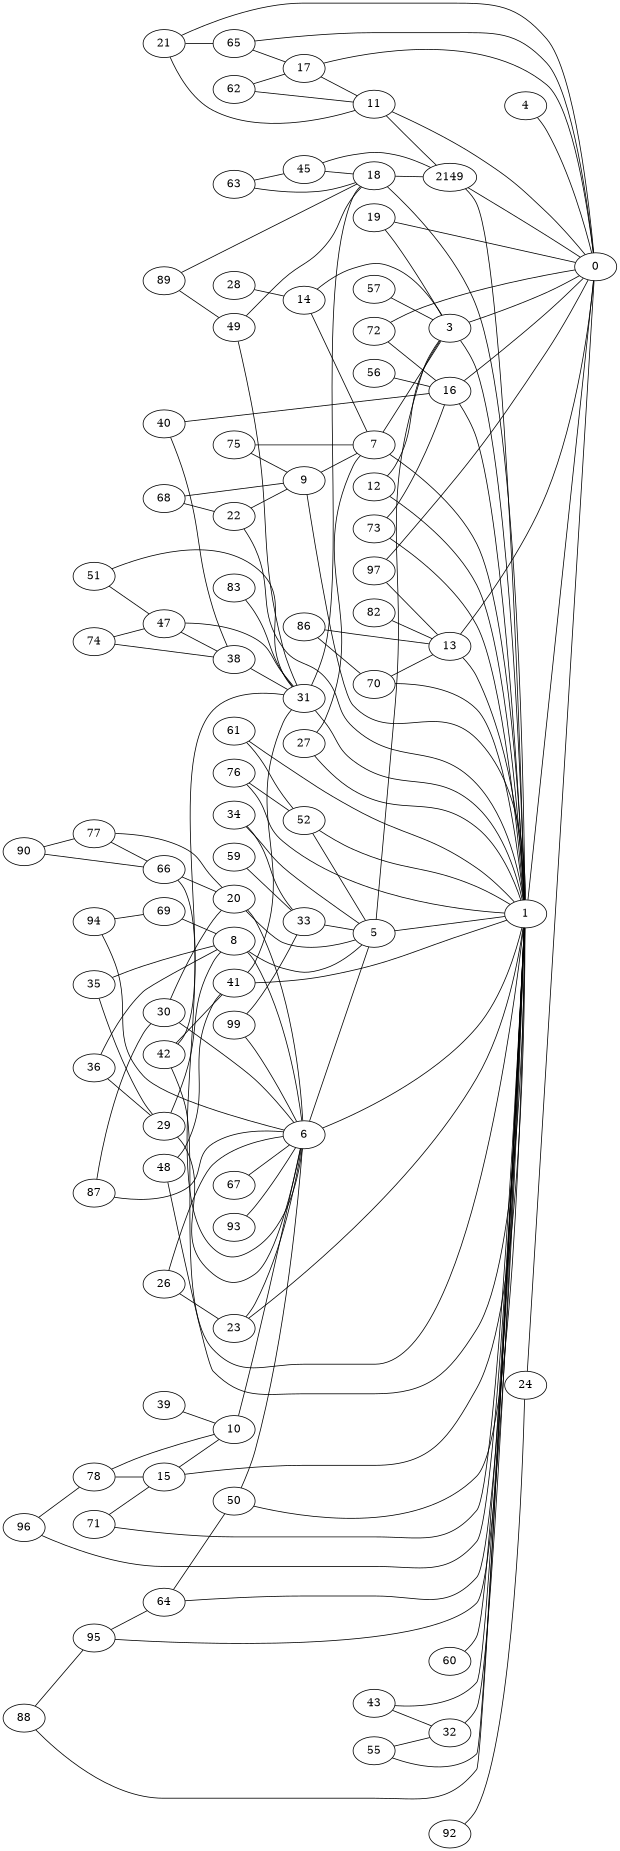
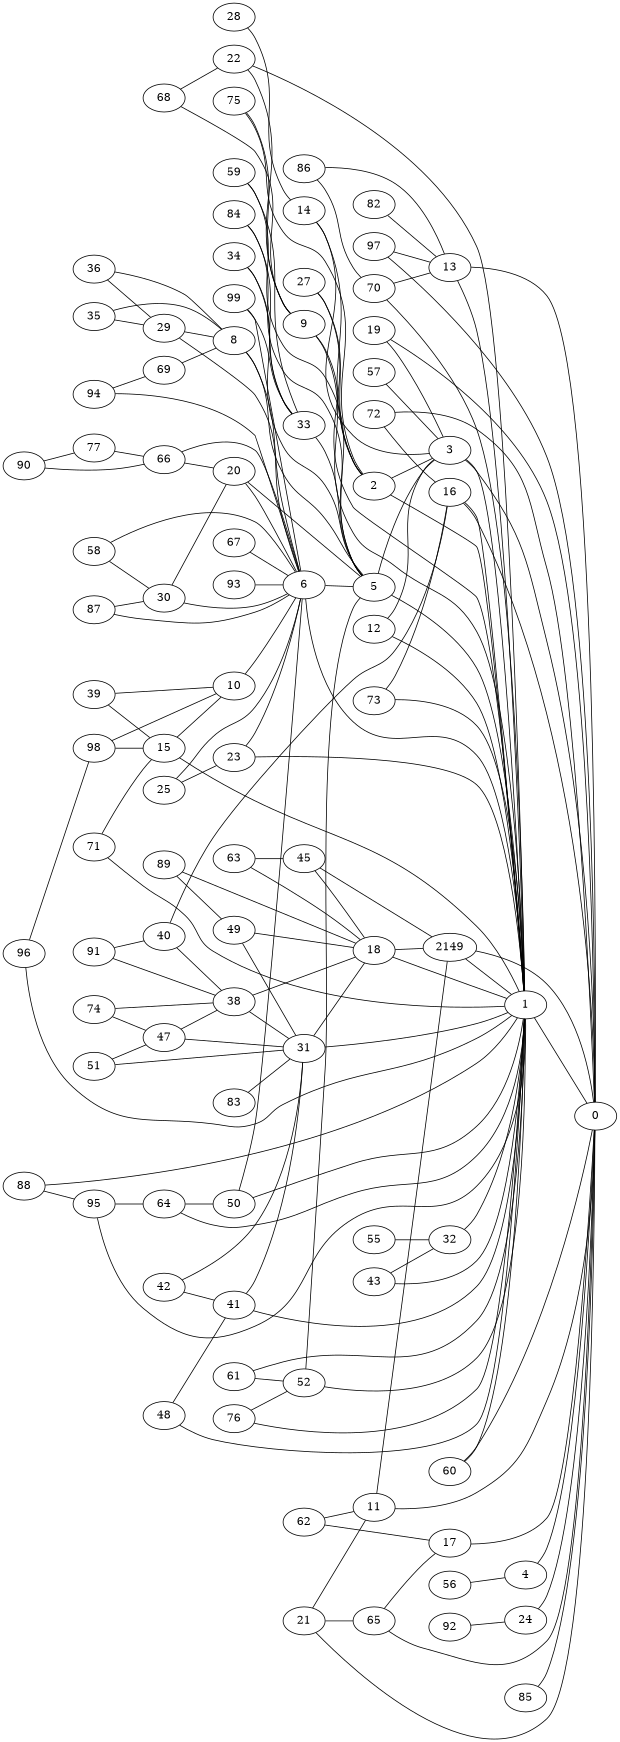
(339, 86) -> none
none -> (234, 215)
none -> (320, 370)
(409, 382) -> (488, 1580)
(374, 445) -> (374, 486)
none -> (94, 551)
none -> (129, 721)
(177, 845) -> none
none -> (94, 952)
none -> (304, 976)
(164, 1284) -> (164, 790)
none -> (545, 1302)
(385, 1360) -> none
(501, 1385) -> none
(94, 1477) -> (94, 748)
none -> (526, 1698)
